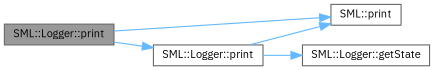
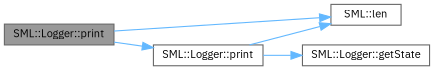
(366, 15) -> (366, 15)
